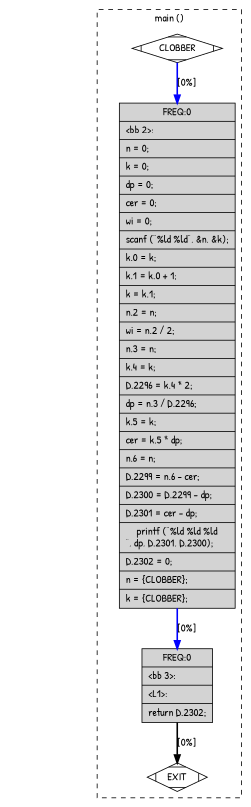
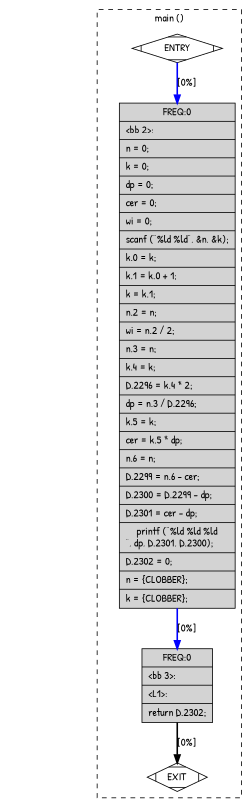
(177, 48) -> (177, 48)
